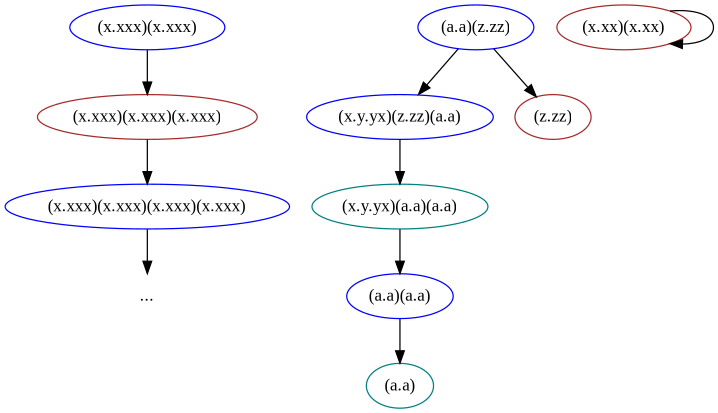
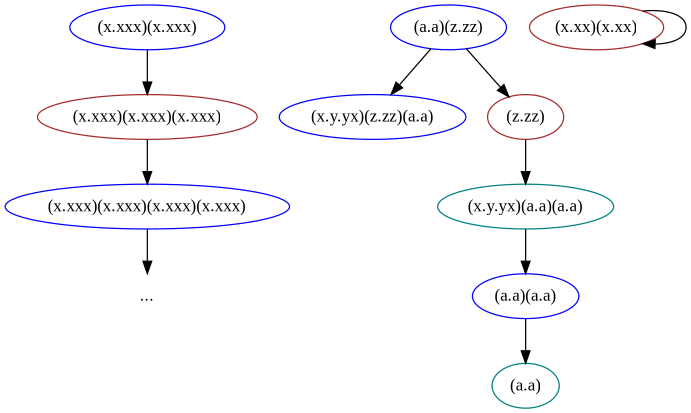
(400, 156) -> (526, 156)
